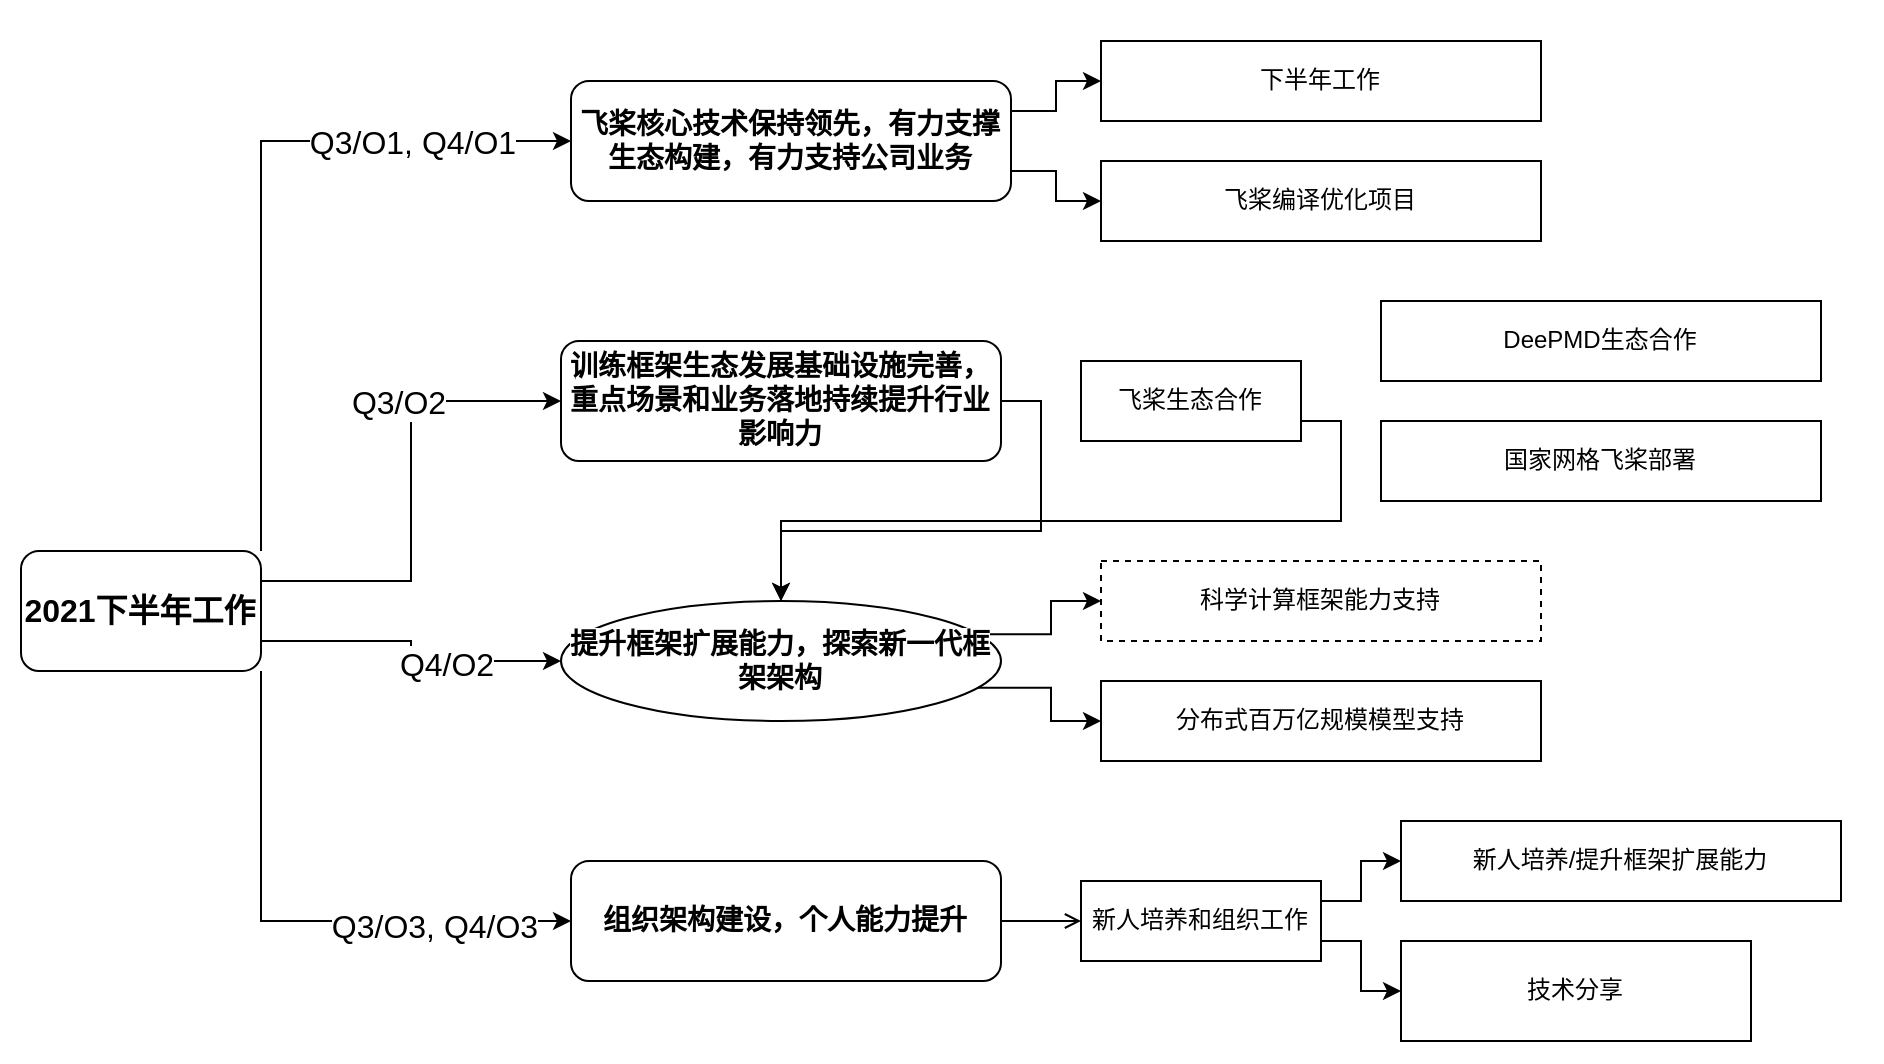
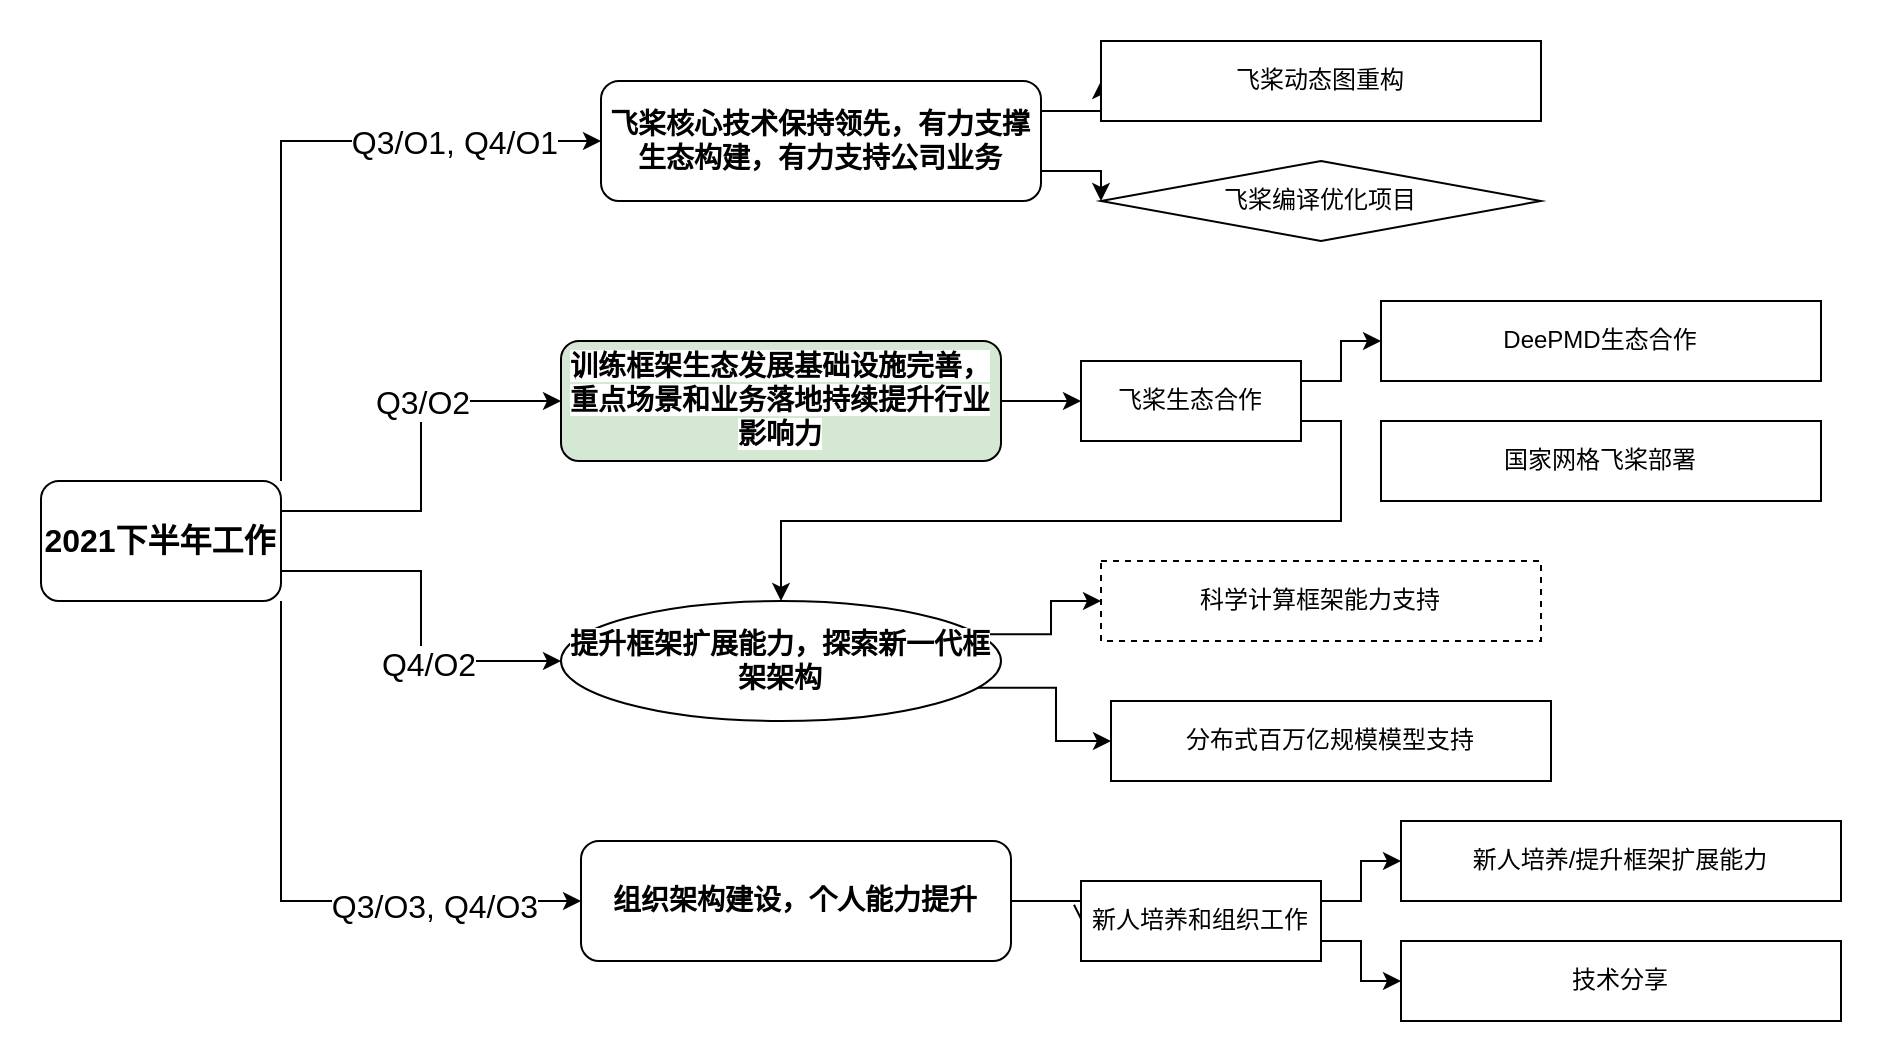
(1321, 81) -> (1321, 81)
(791, 141) -> (821, 141)
(1321, 201) -> (1321, 201)
none -> (1341, 368)
(781, 401) -> (781, 401)
(980, 531) -> (1053, 401)
(141, 611) -> (161, 541)
(1321, 721) -> (1331, 741)
(786, 921) -> (796, 901)
(1576, 991) -> (1621, 981)
